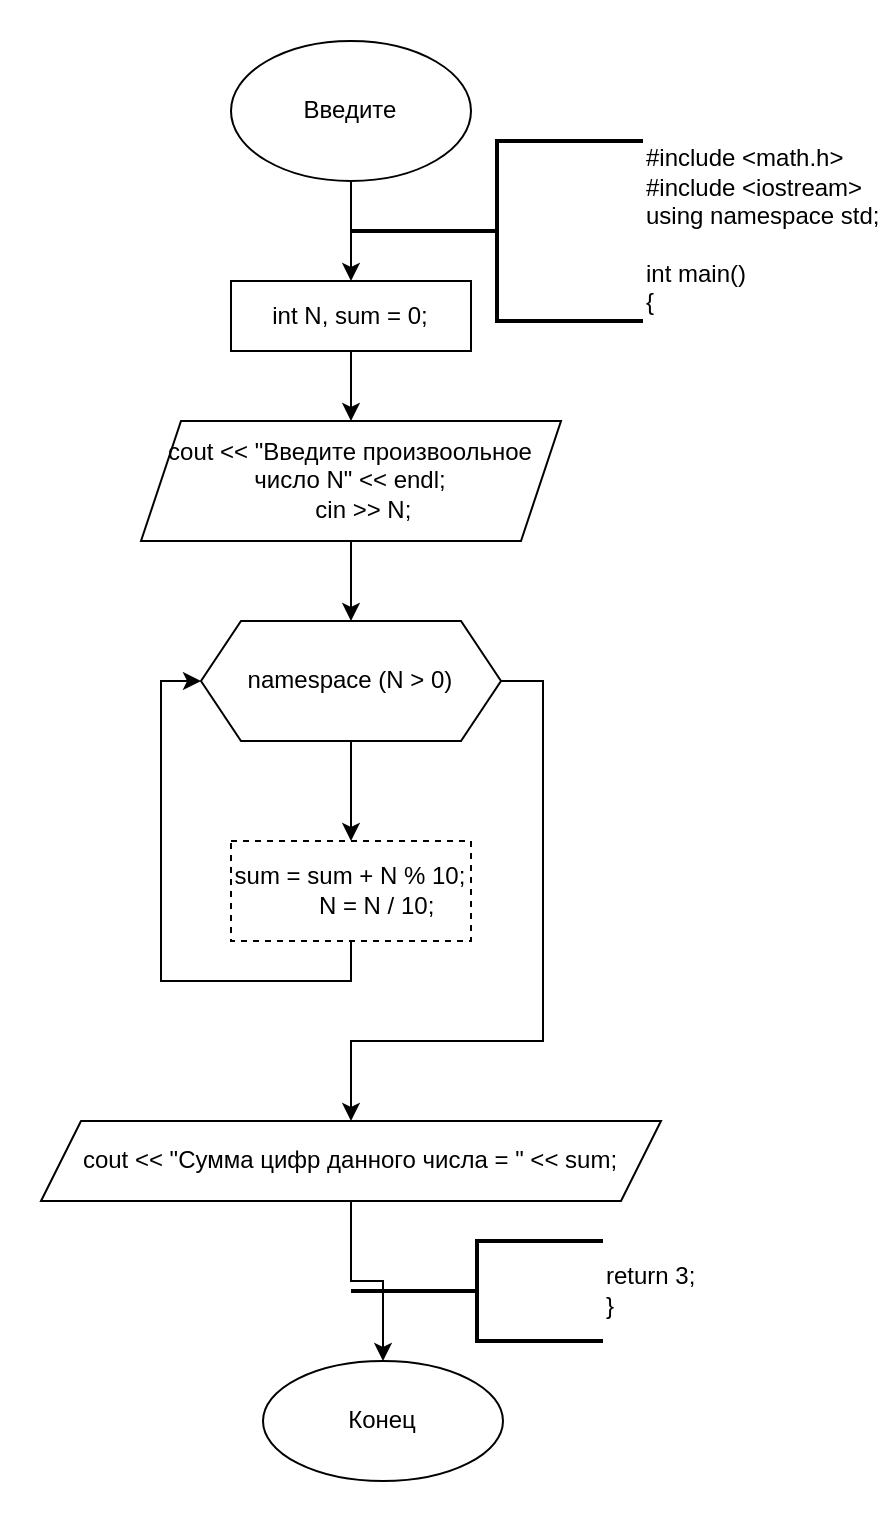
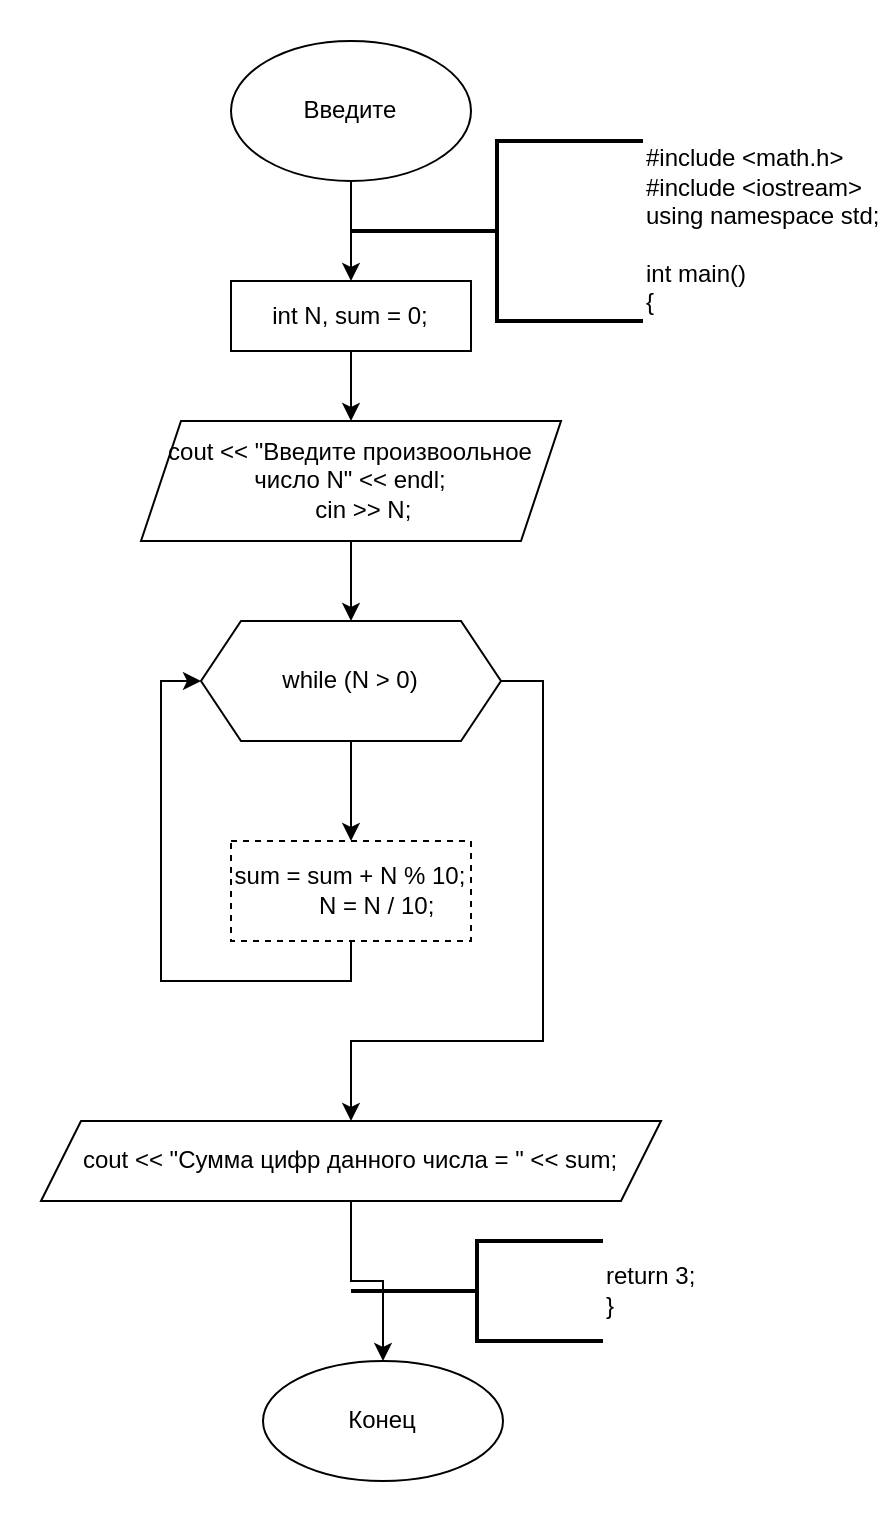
(351, 681) -> (351, 681)
